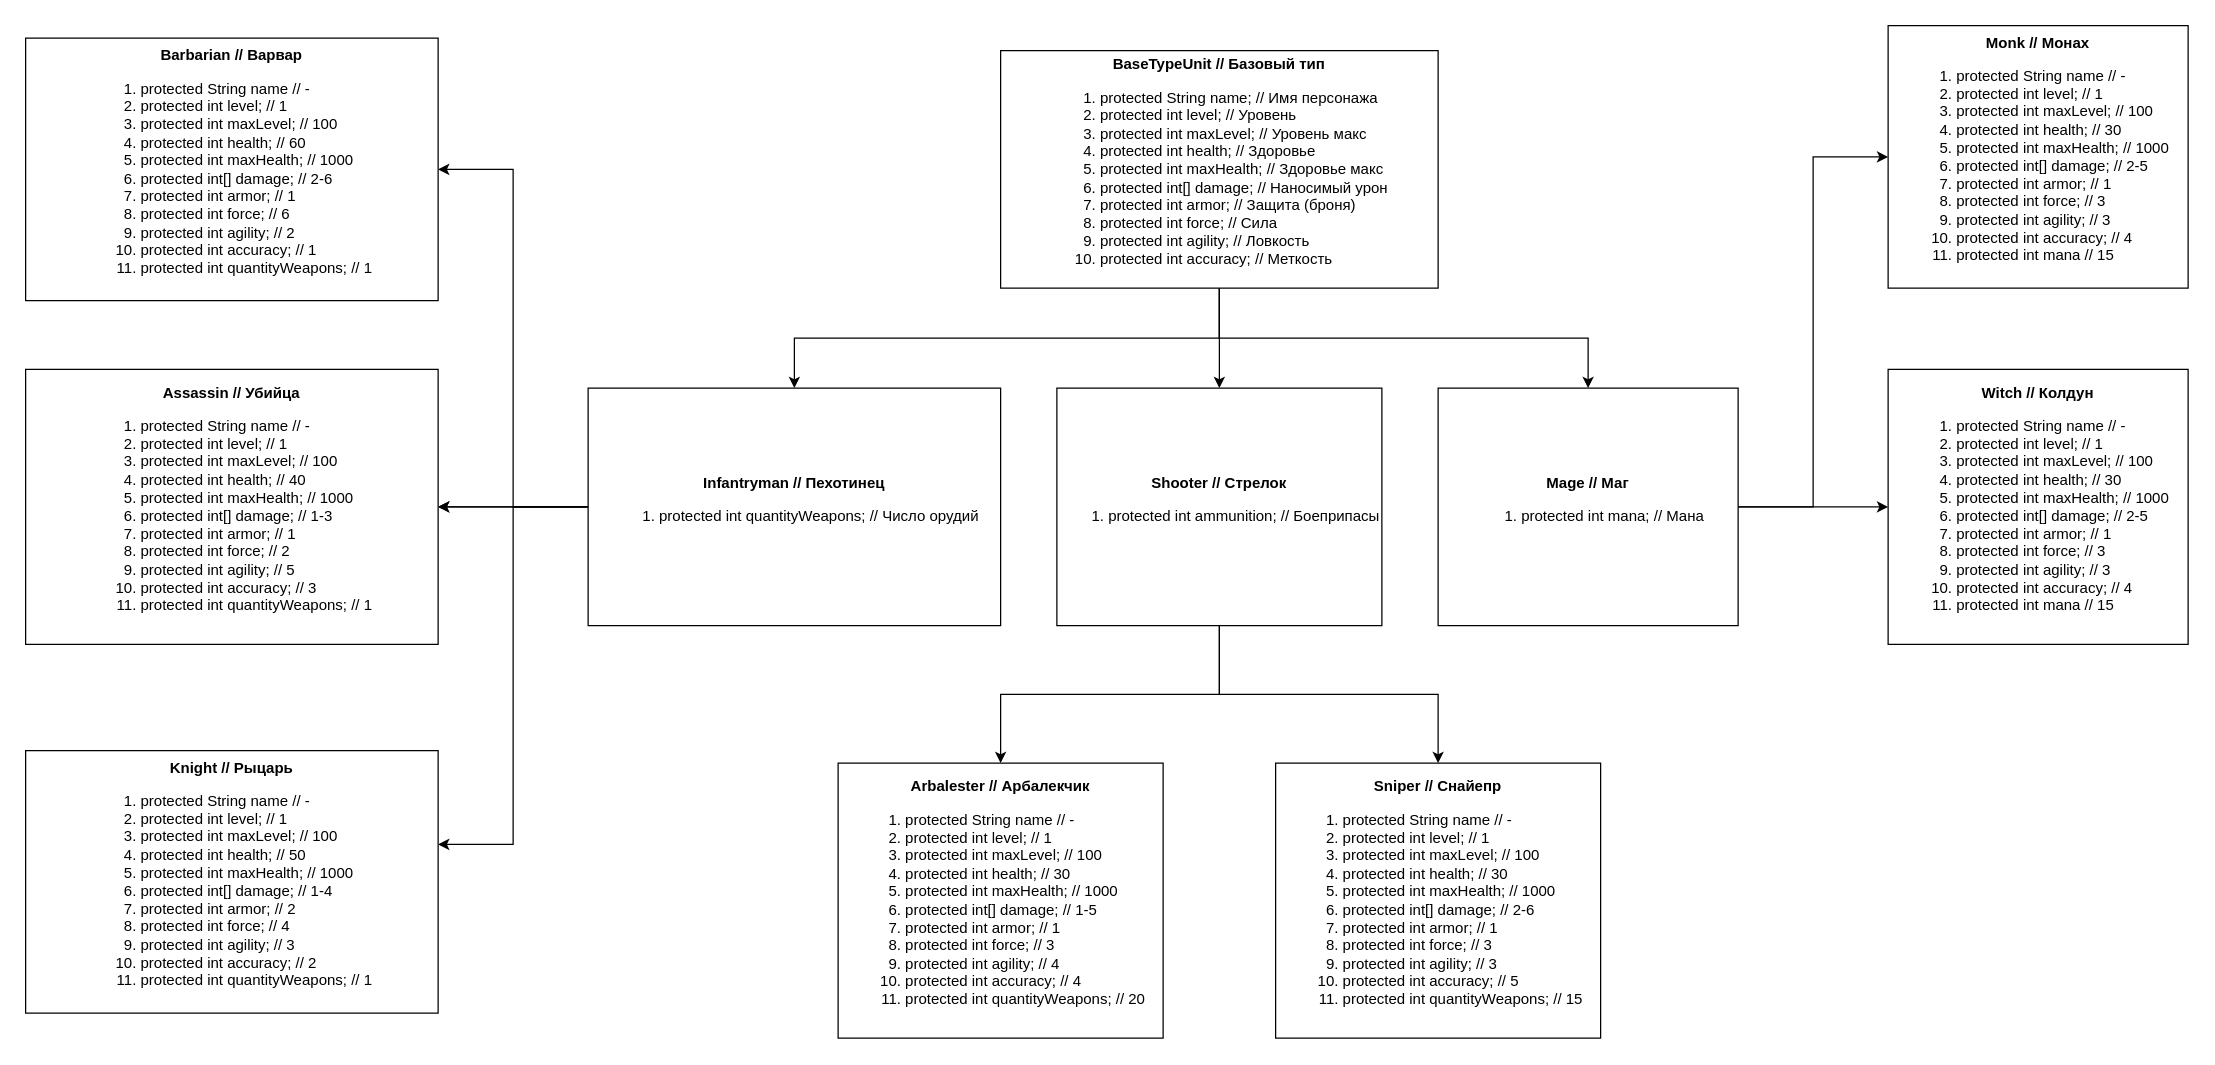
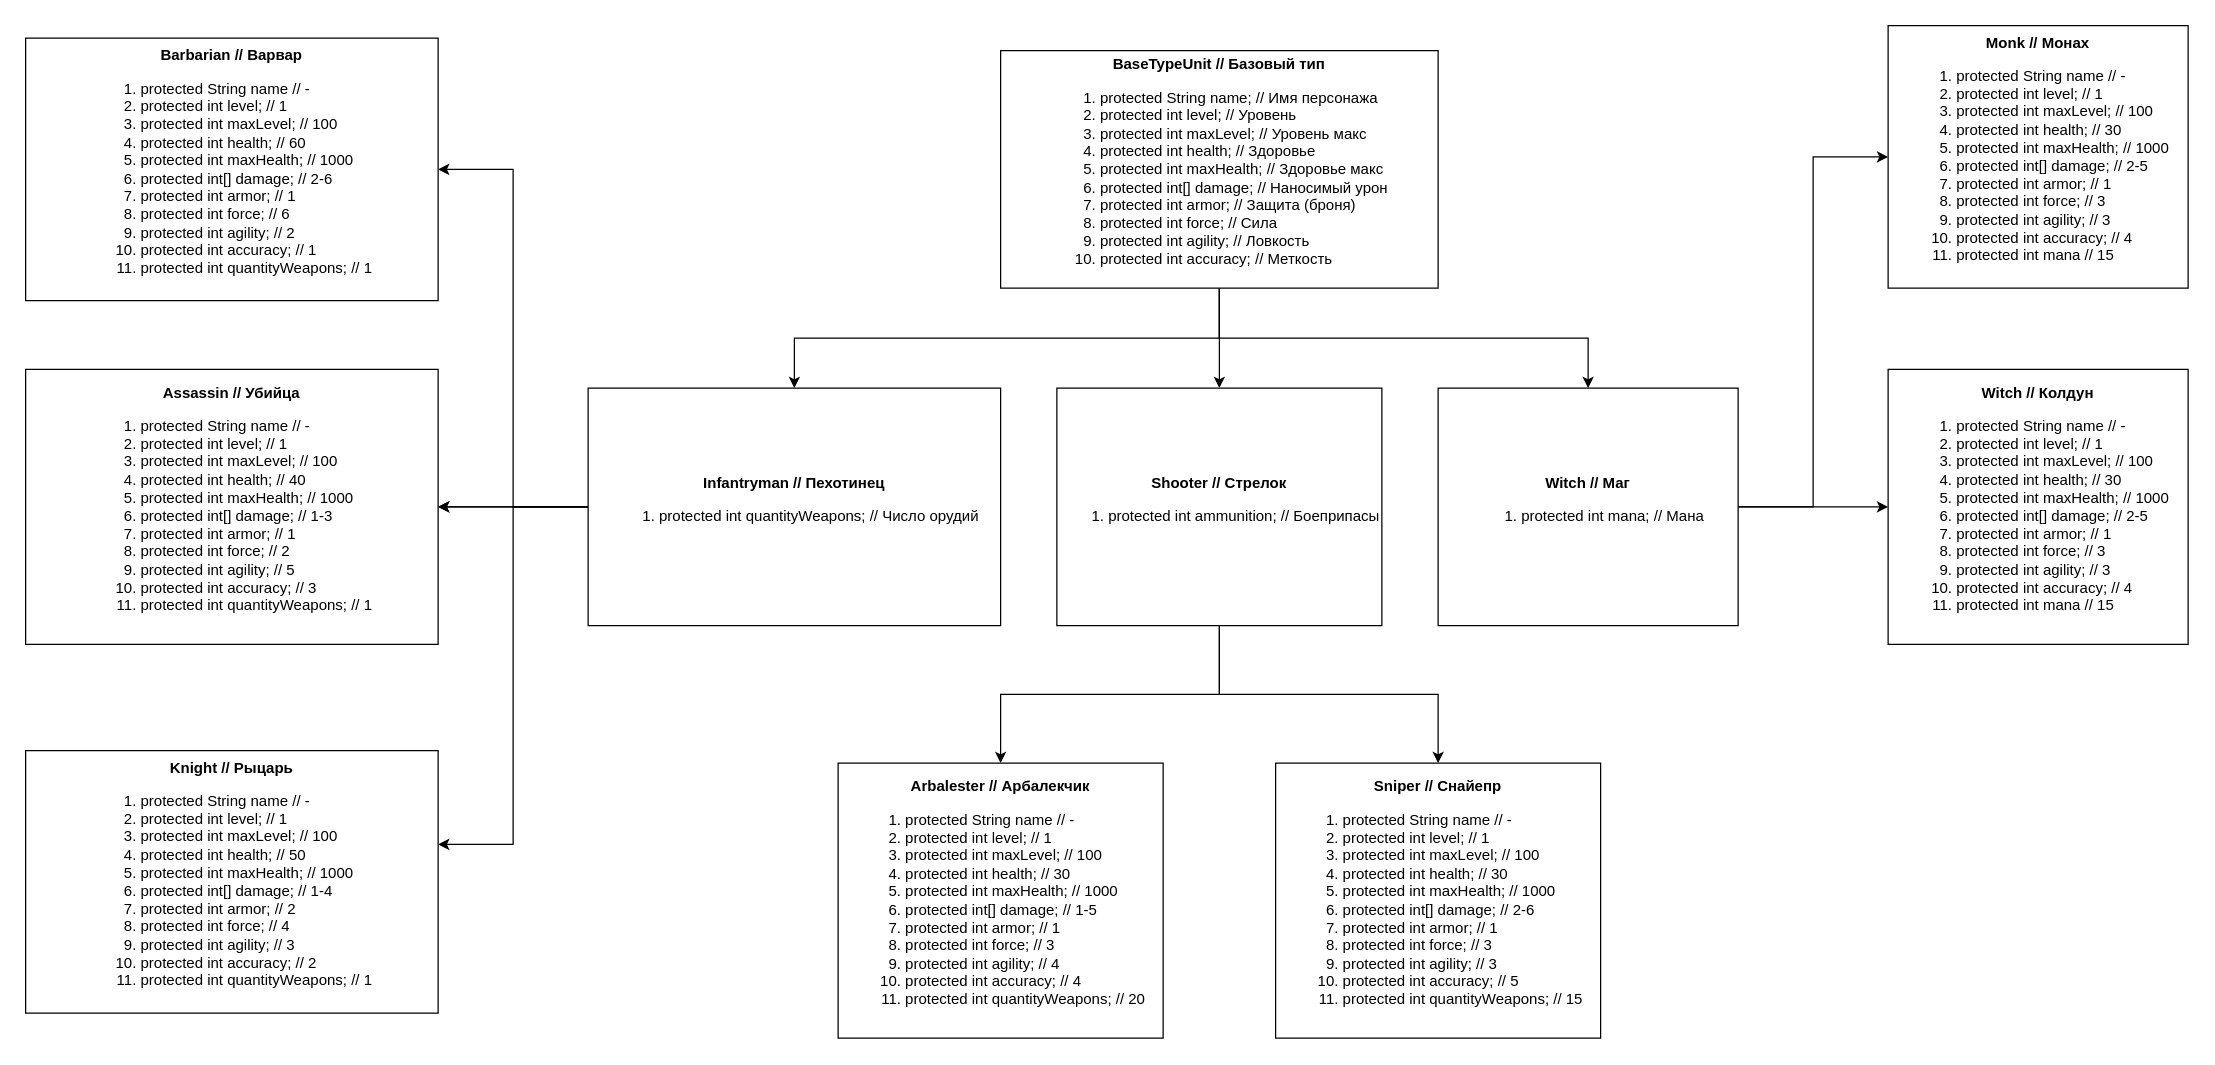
(1588, 507) -> (1588, 507)
